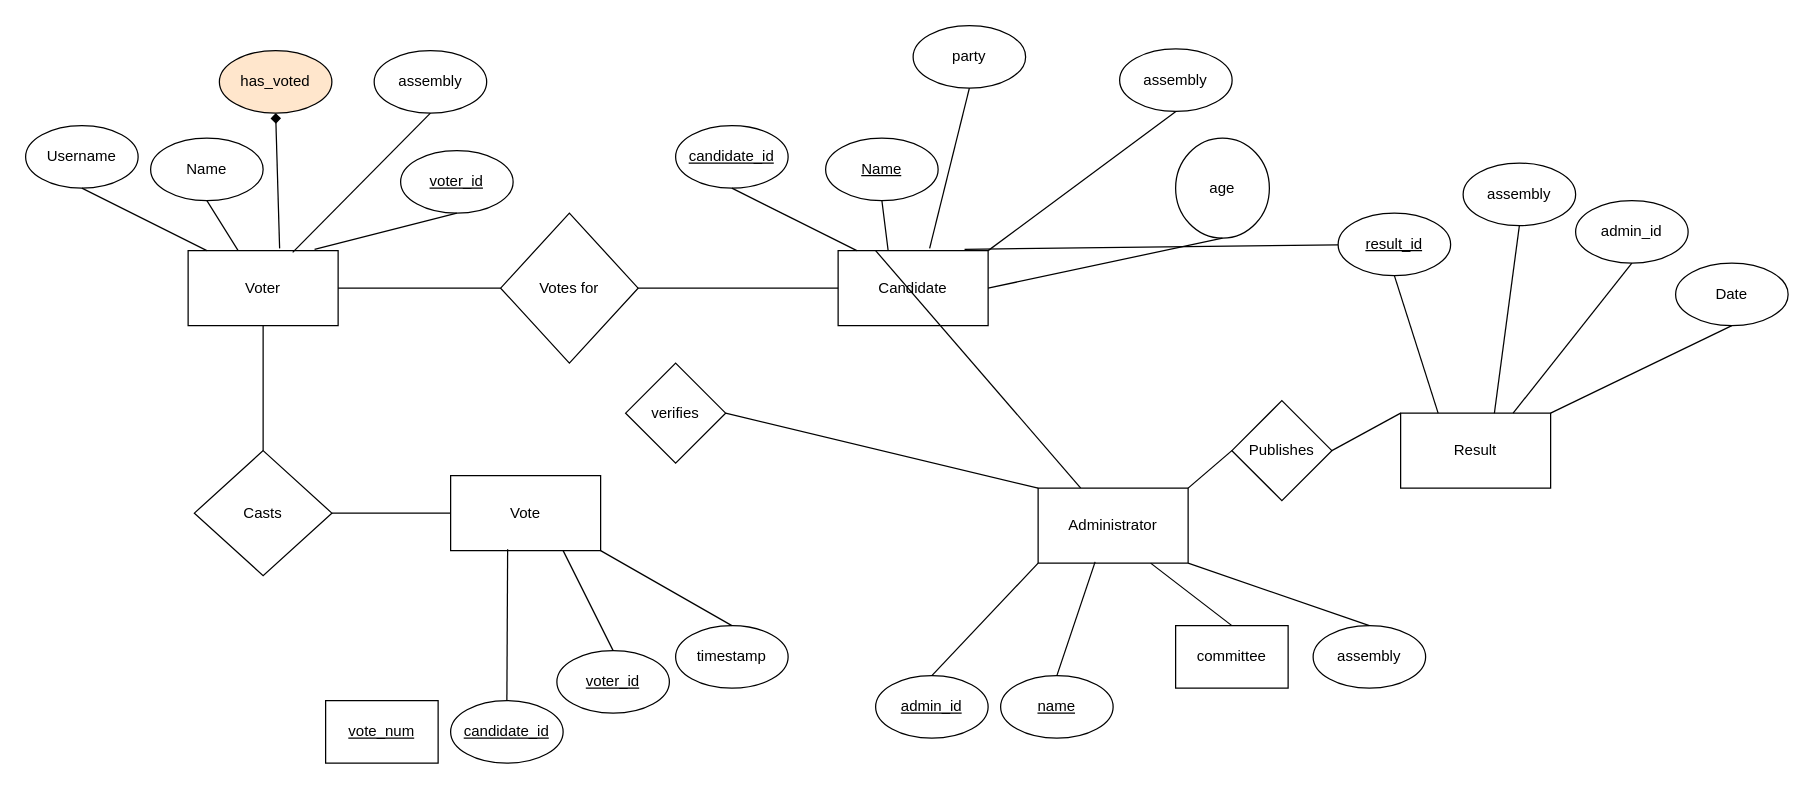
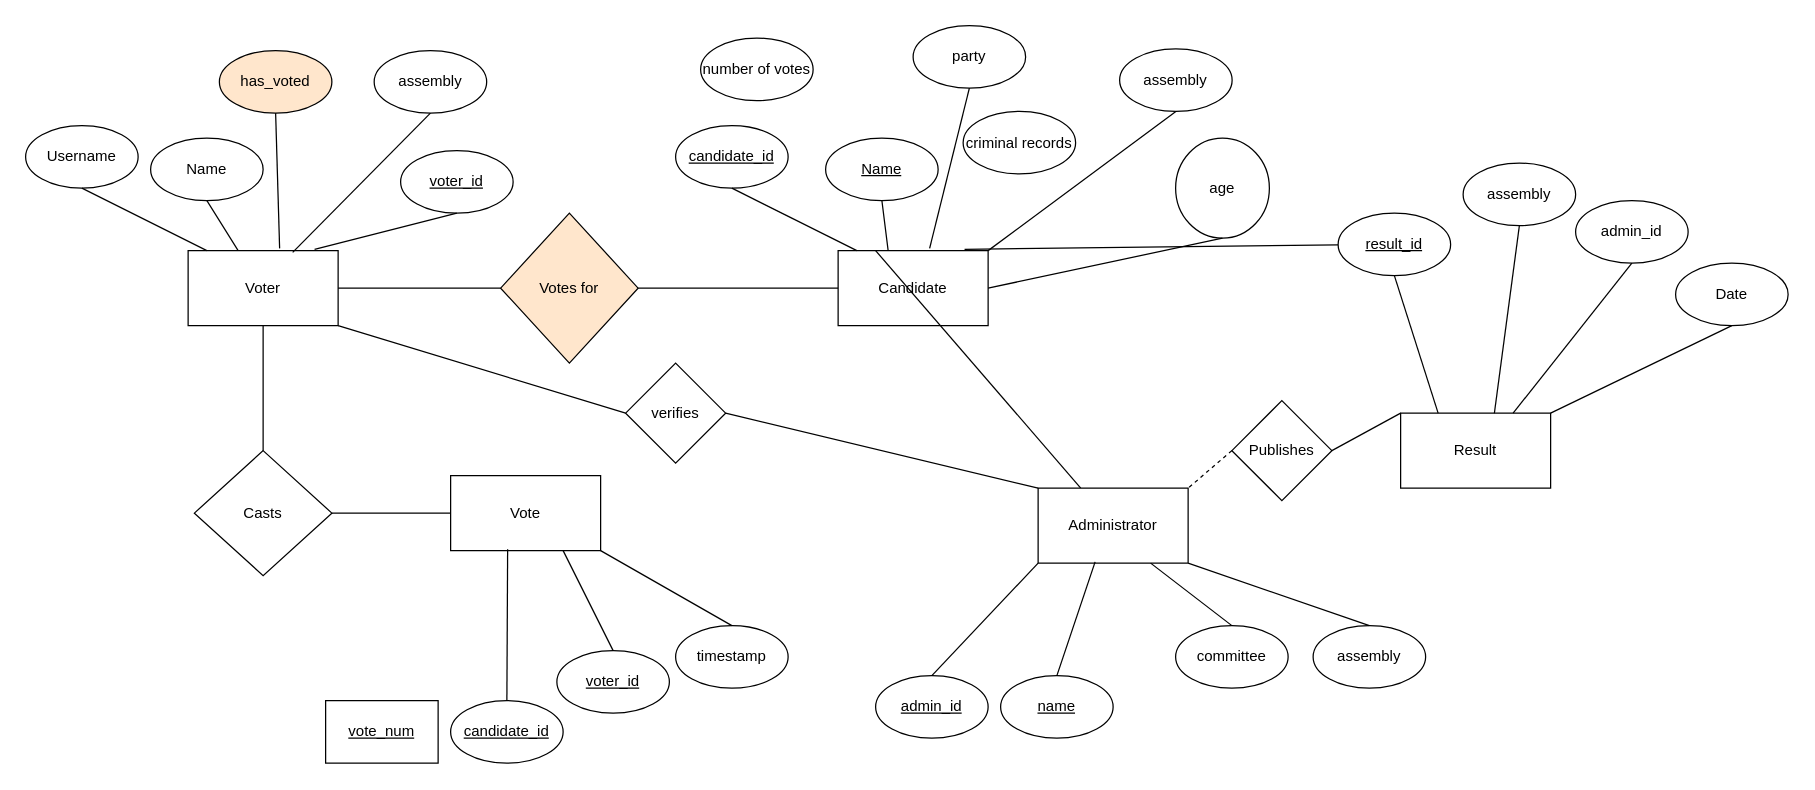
none -> (757, 69)
(276, 123) -> (276, 118)
none -> (1019, 143)
(569, 288) -> (569, 288)
none -> (482, 369)
(1210, 470) -> (1210, 470)
(1232, 657) -> (1232, 657)
